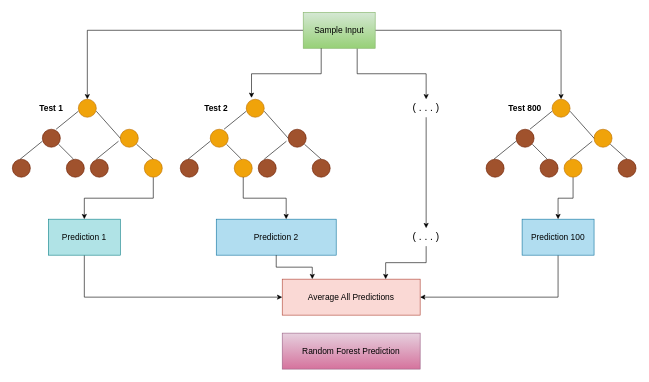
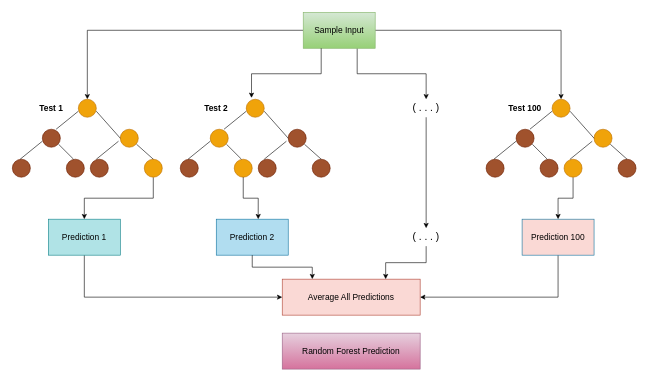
(525, 108) -> (525, 108)
(276, 237) -> (252, 237)
(558, 237) -> (558, 237)
